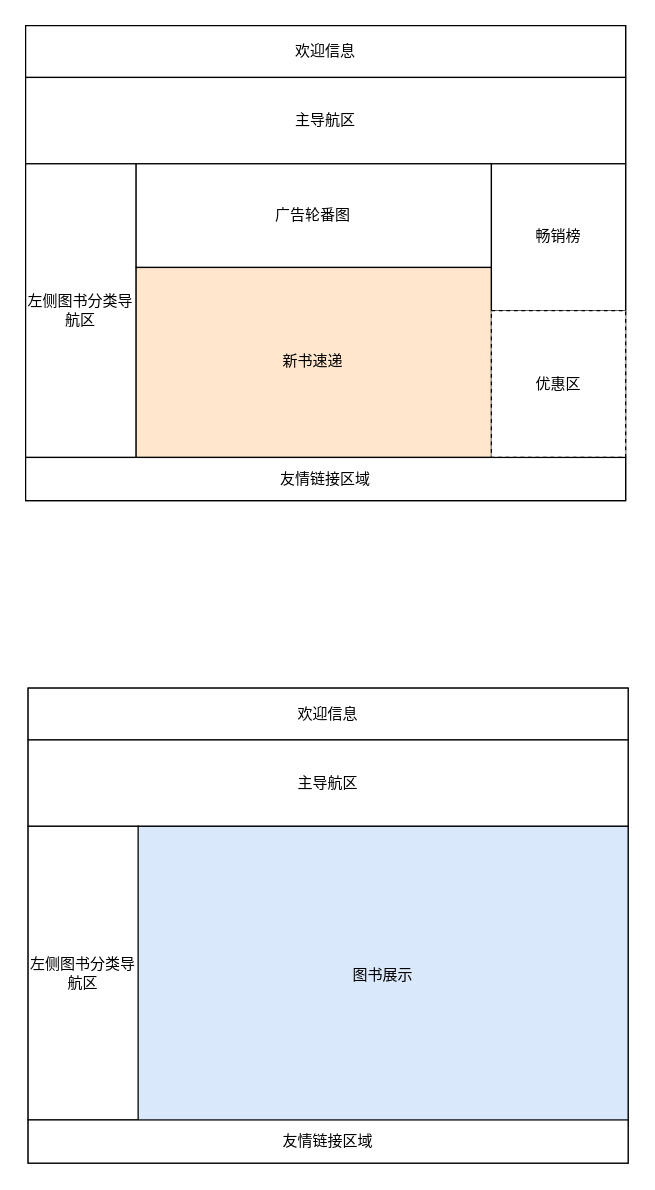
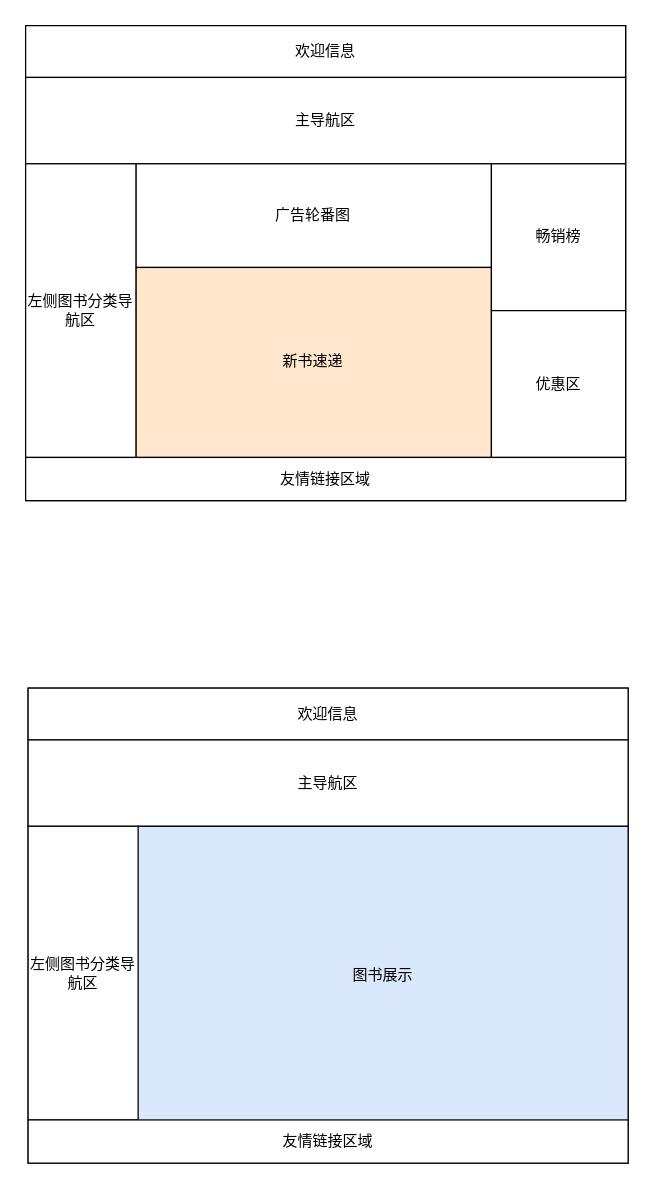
(559, 384) -> (559, 384)
